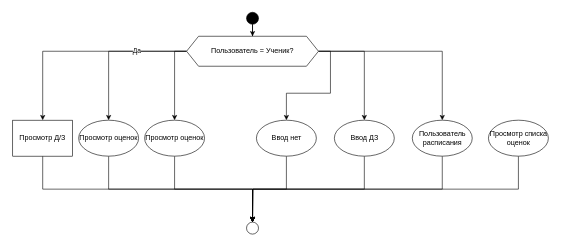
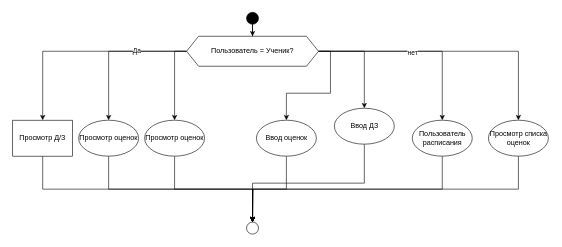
none -> (518, 82)
(287, 138) -> (287, 138)
(364, 138) -> (364, 126)
